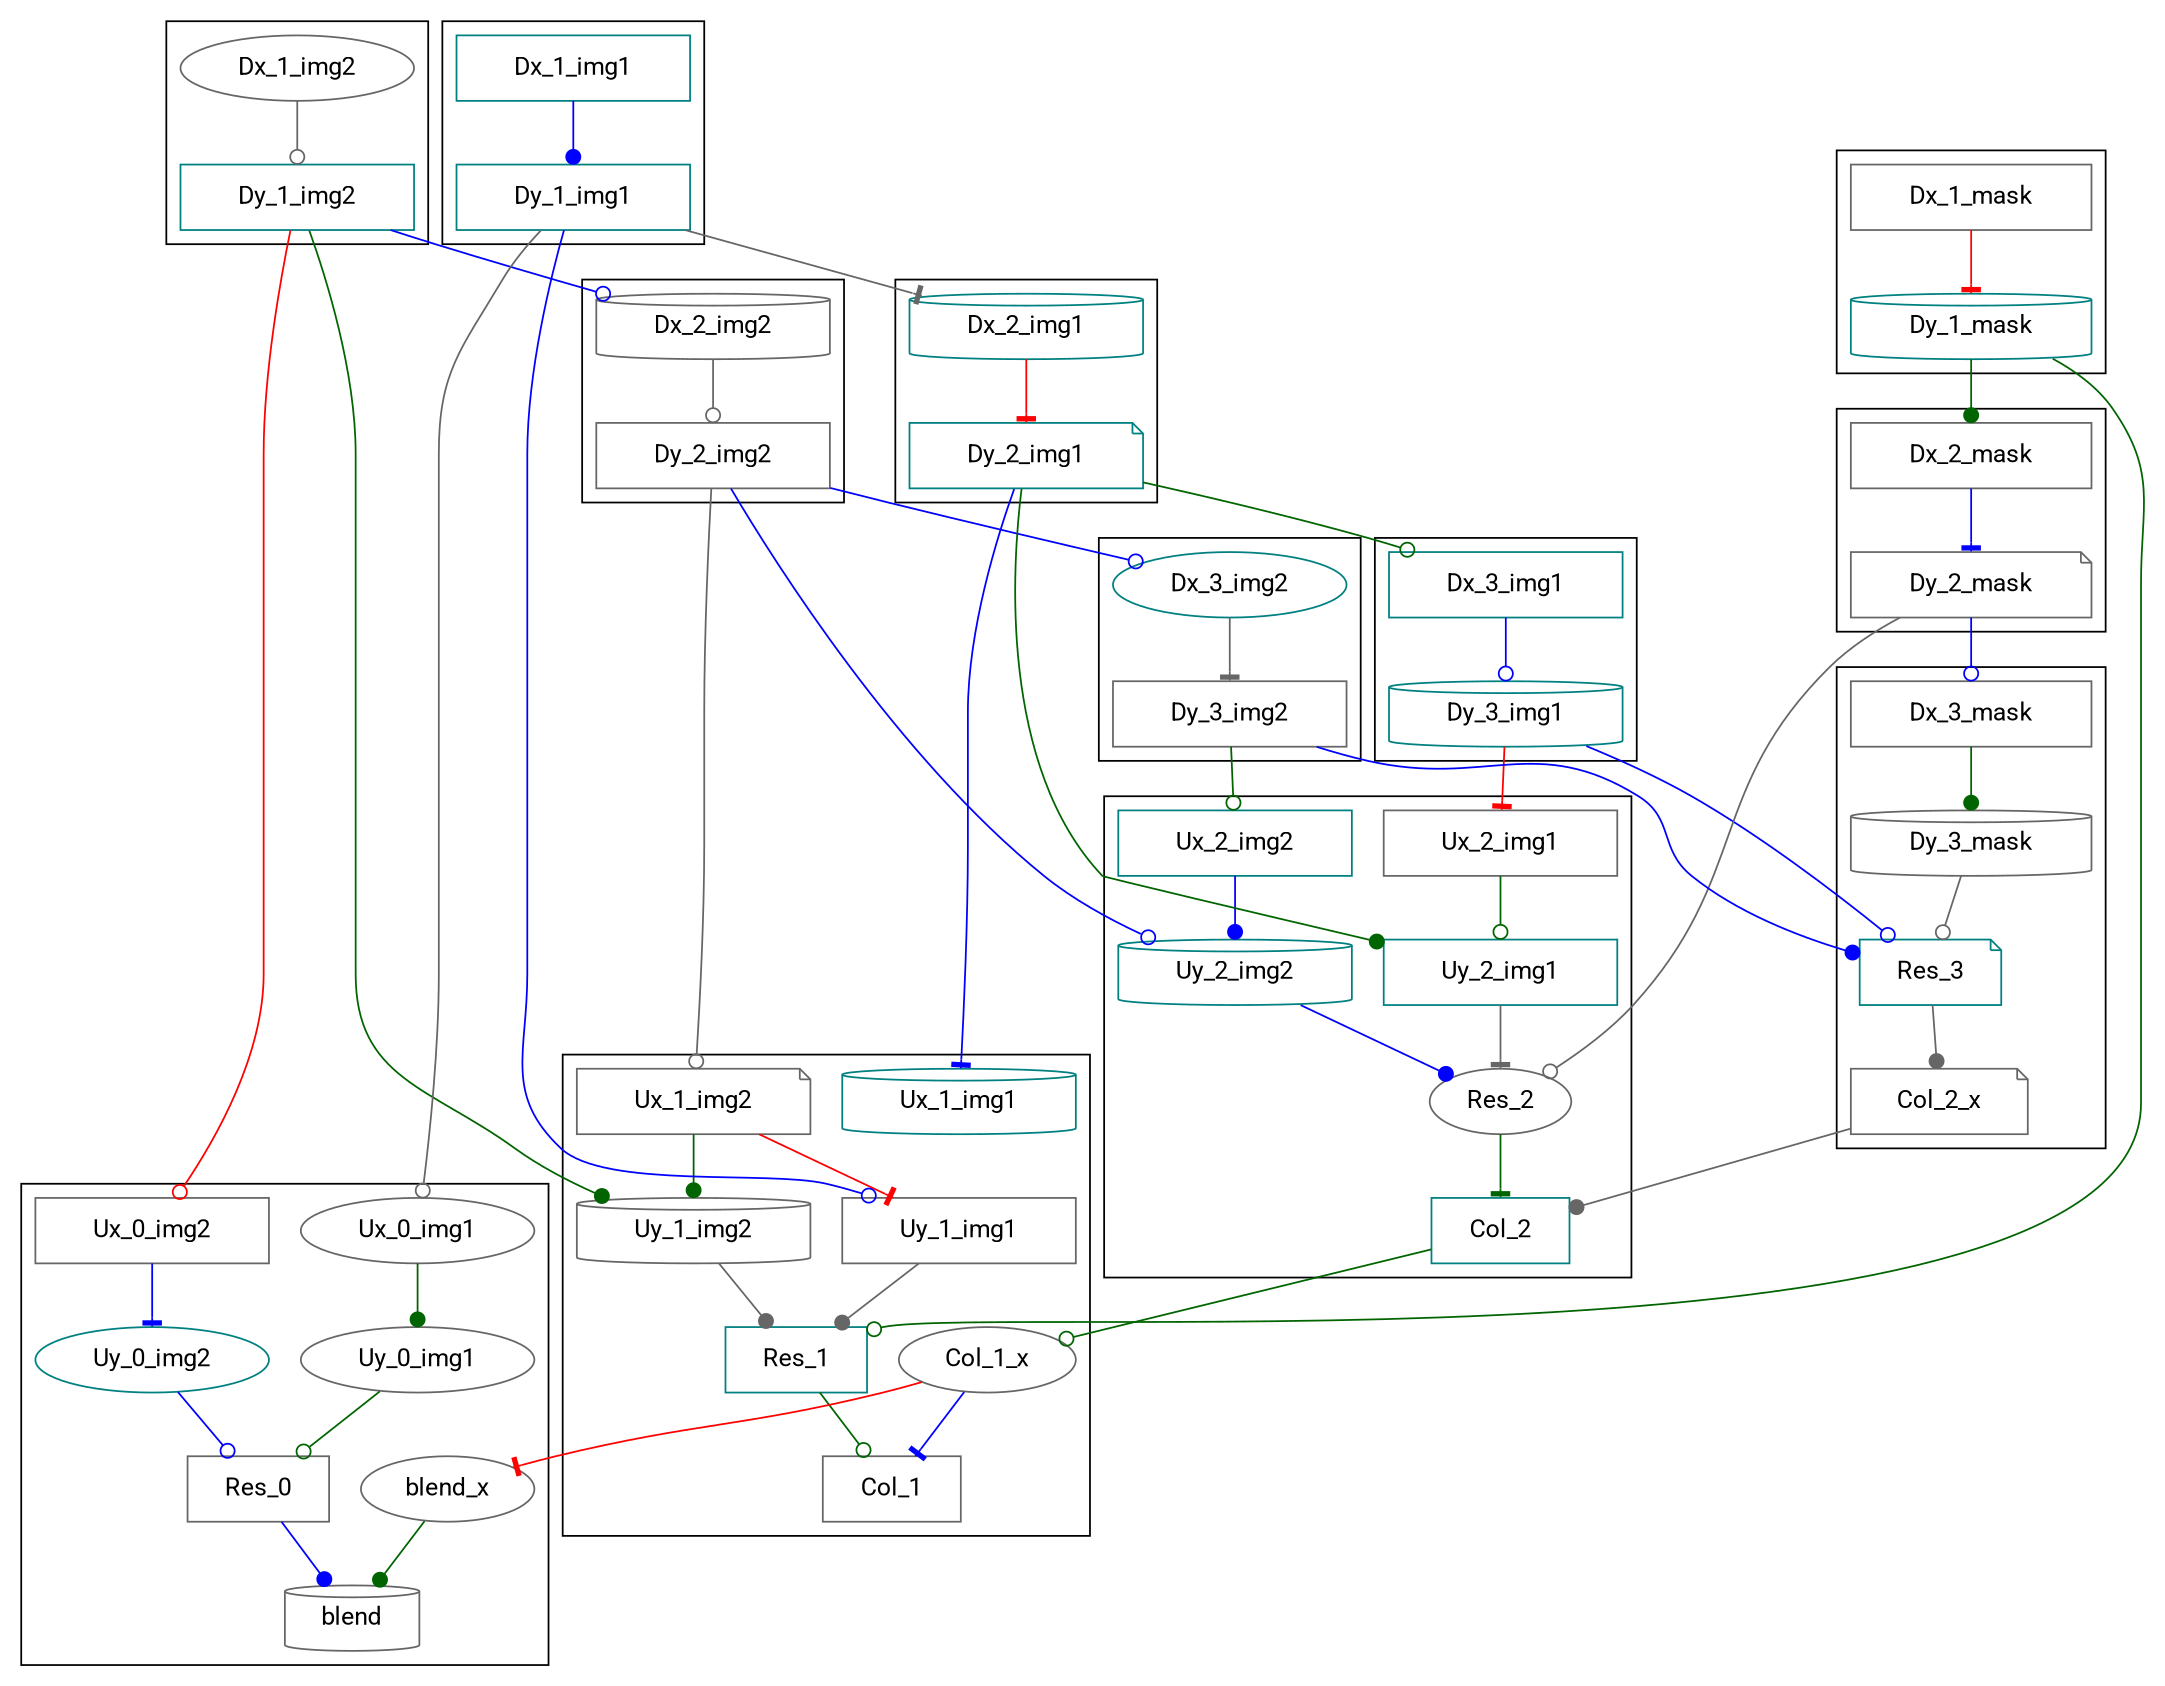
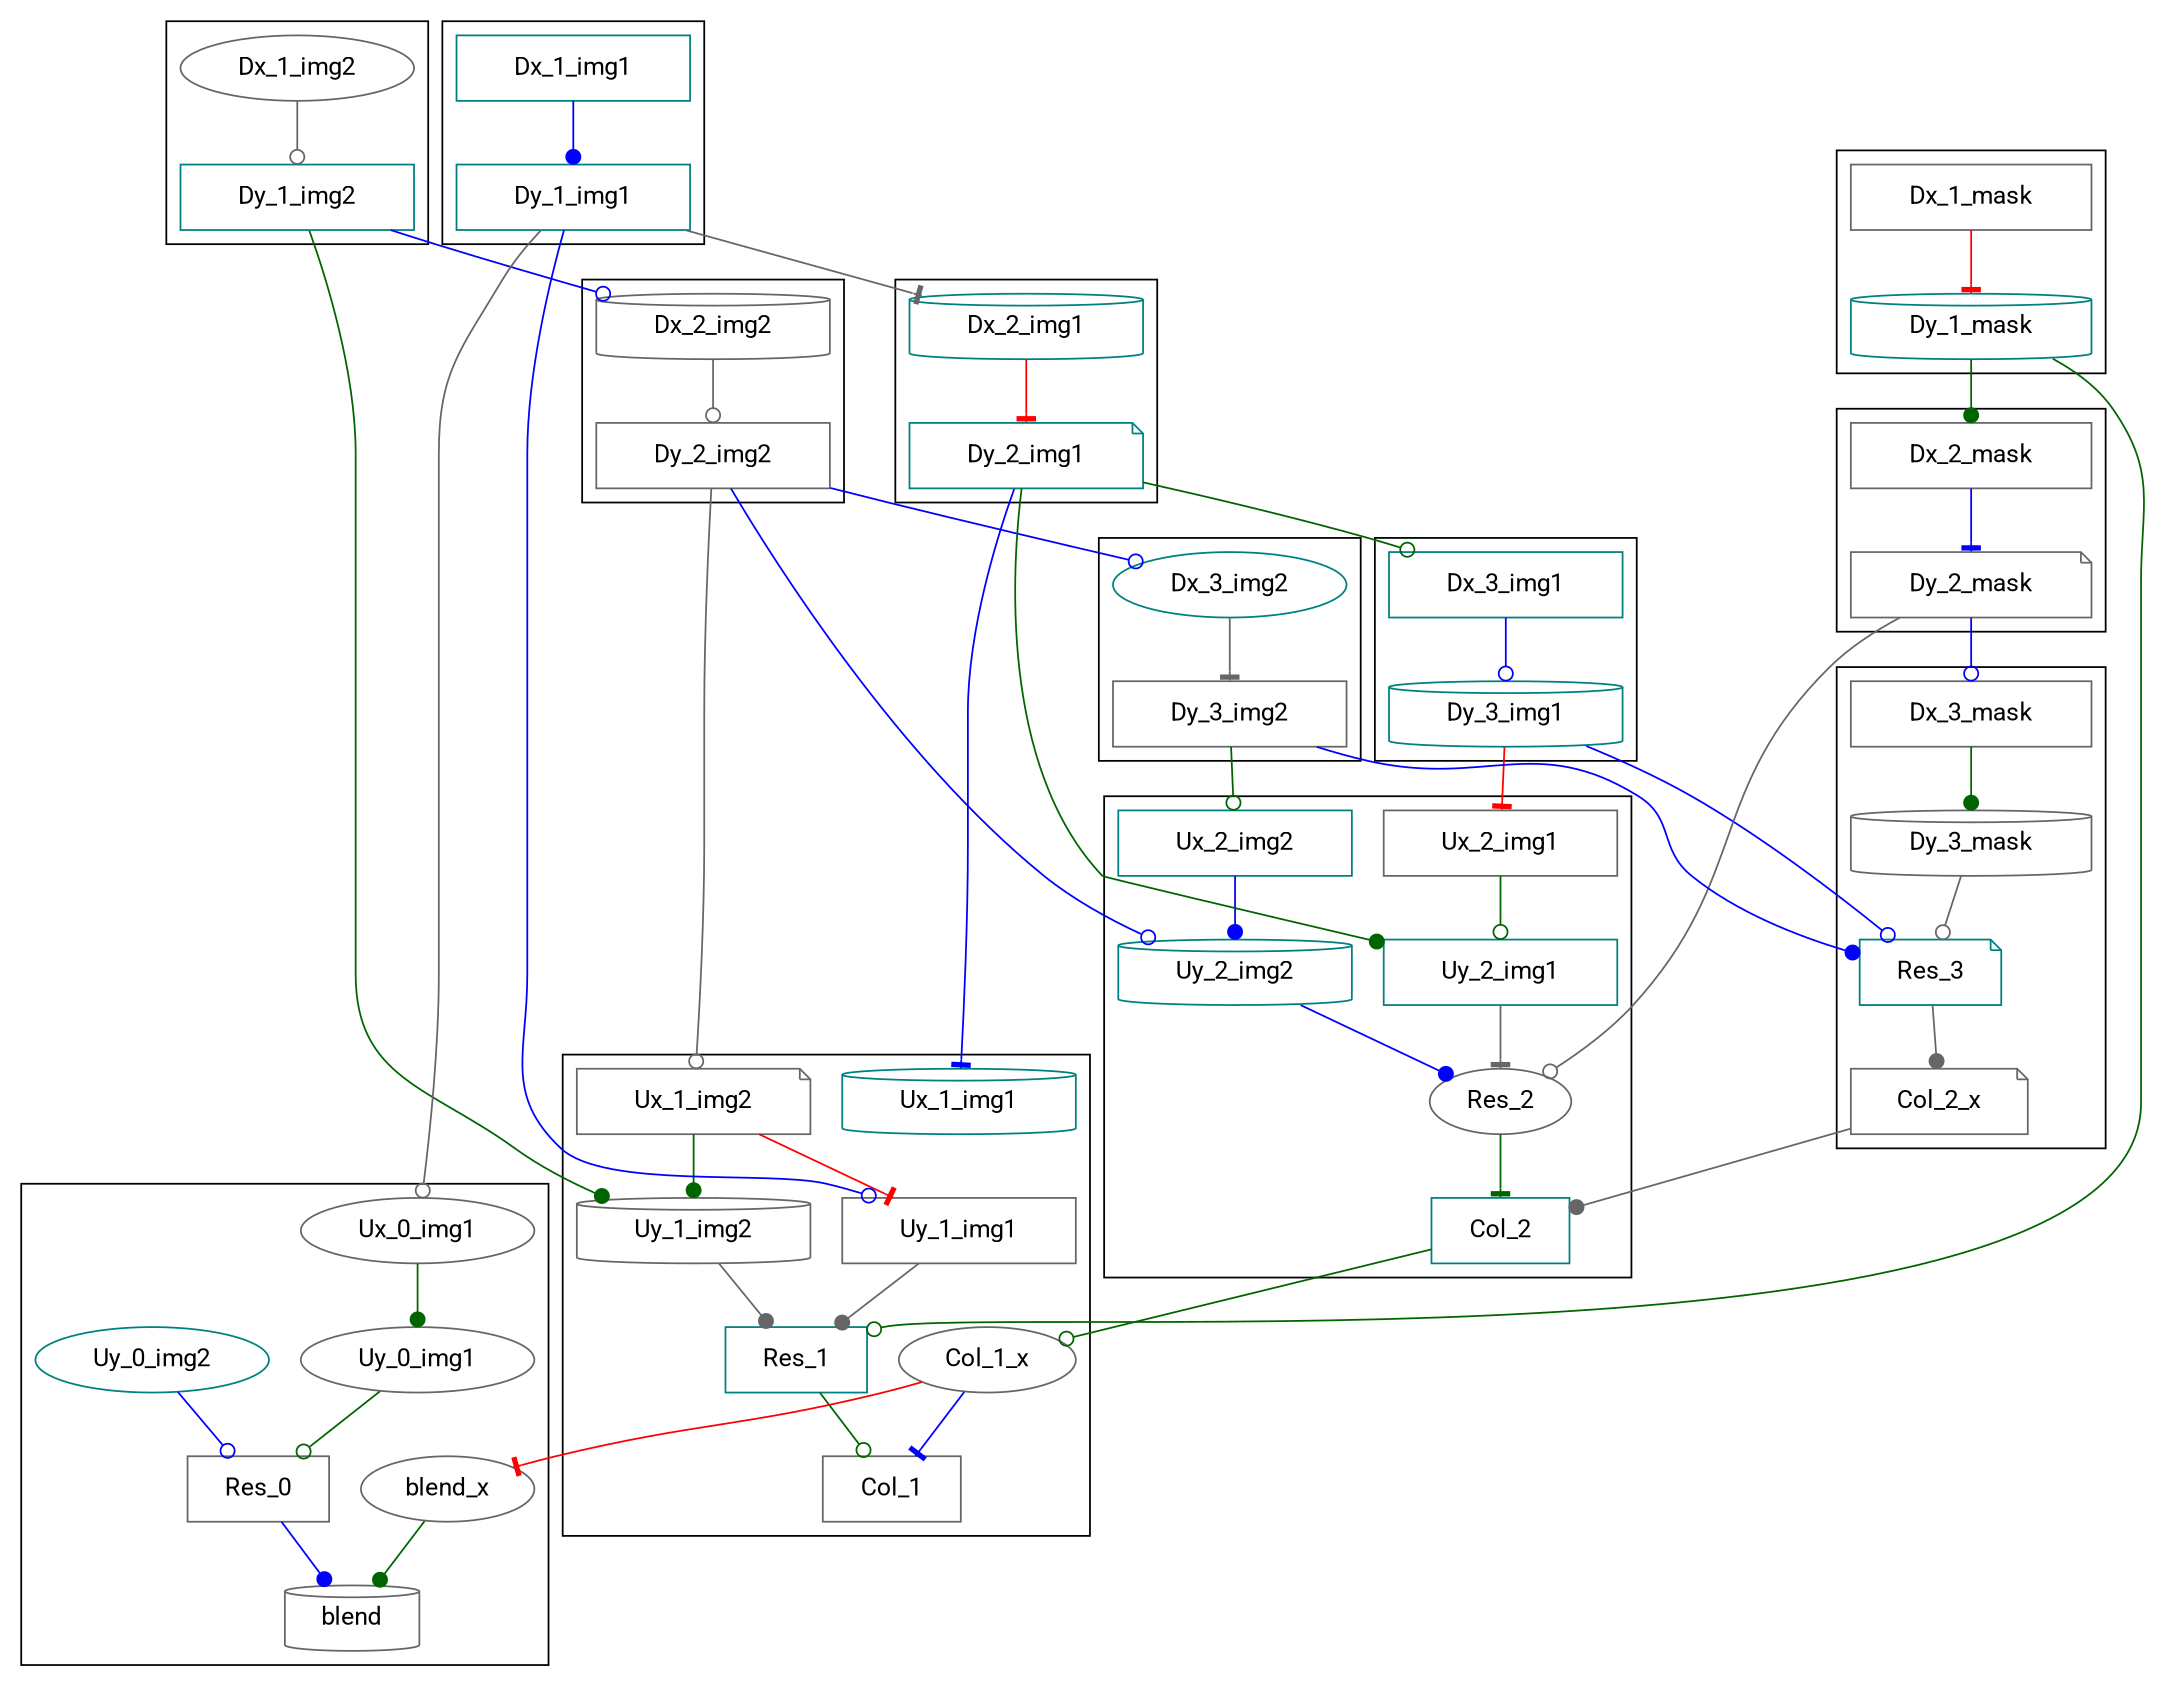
(152, 1231) -> none
